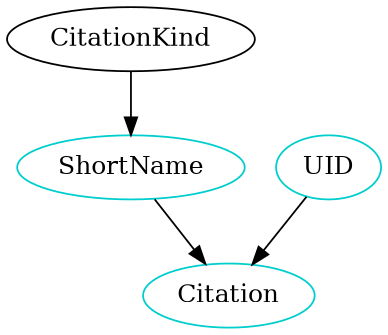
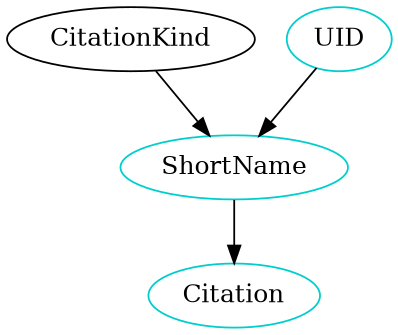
(285, 224) -> (294, 95)
